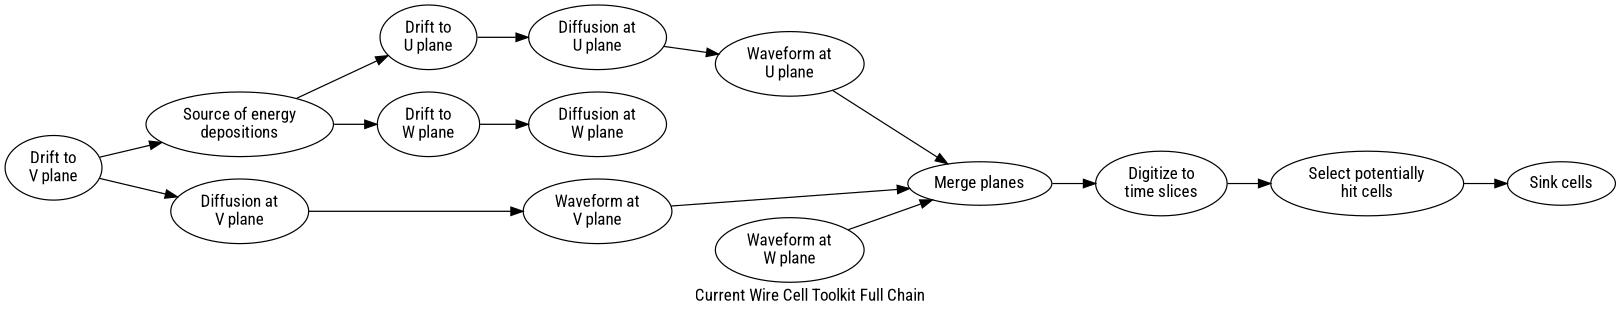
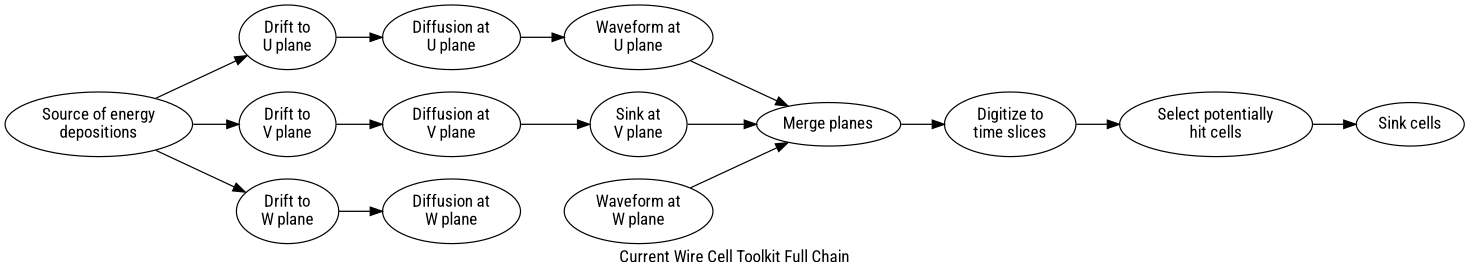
(125, 151) -> (210, 124)
(598, 211) -> (639, 124)
